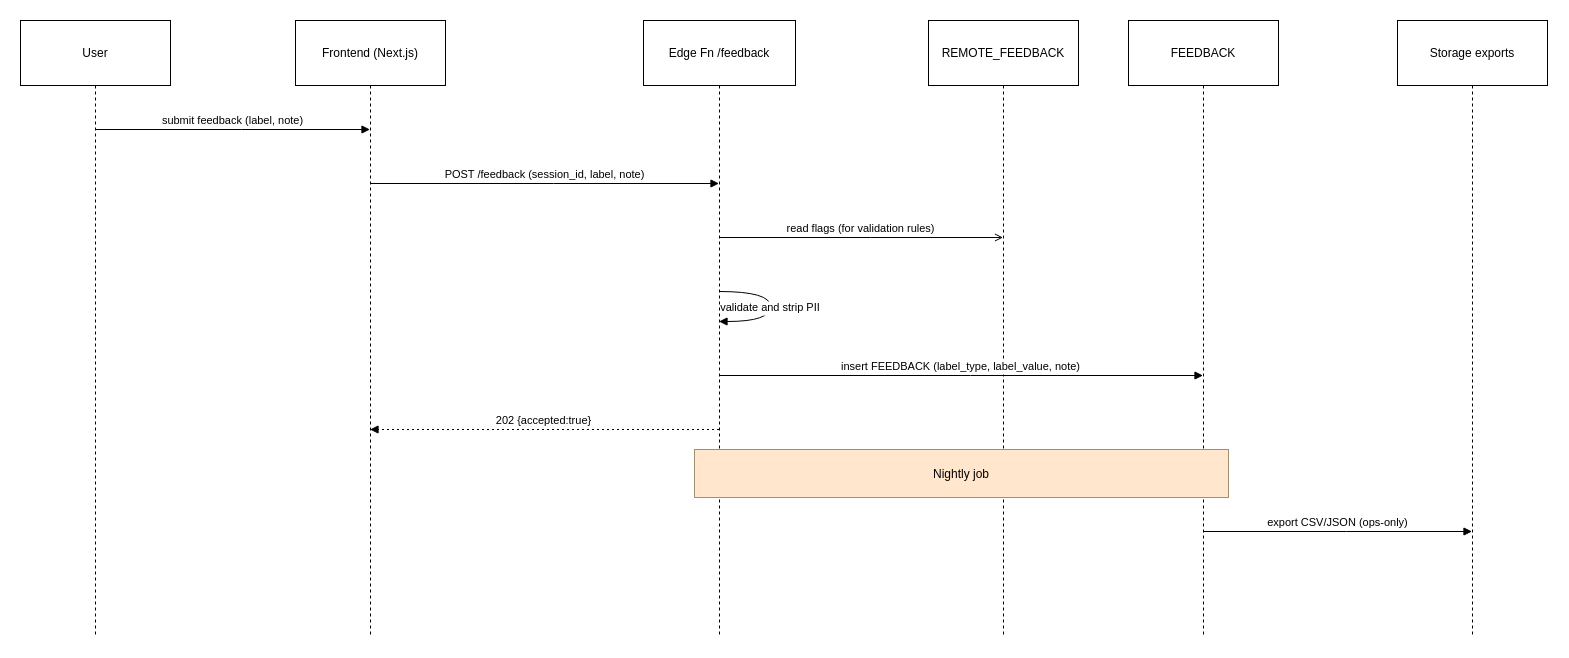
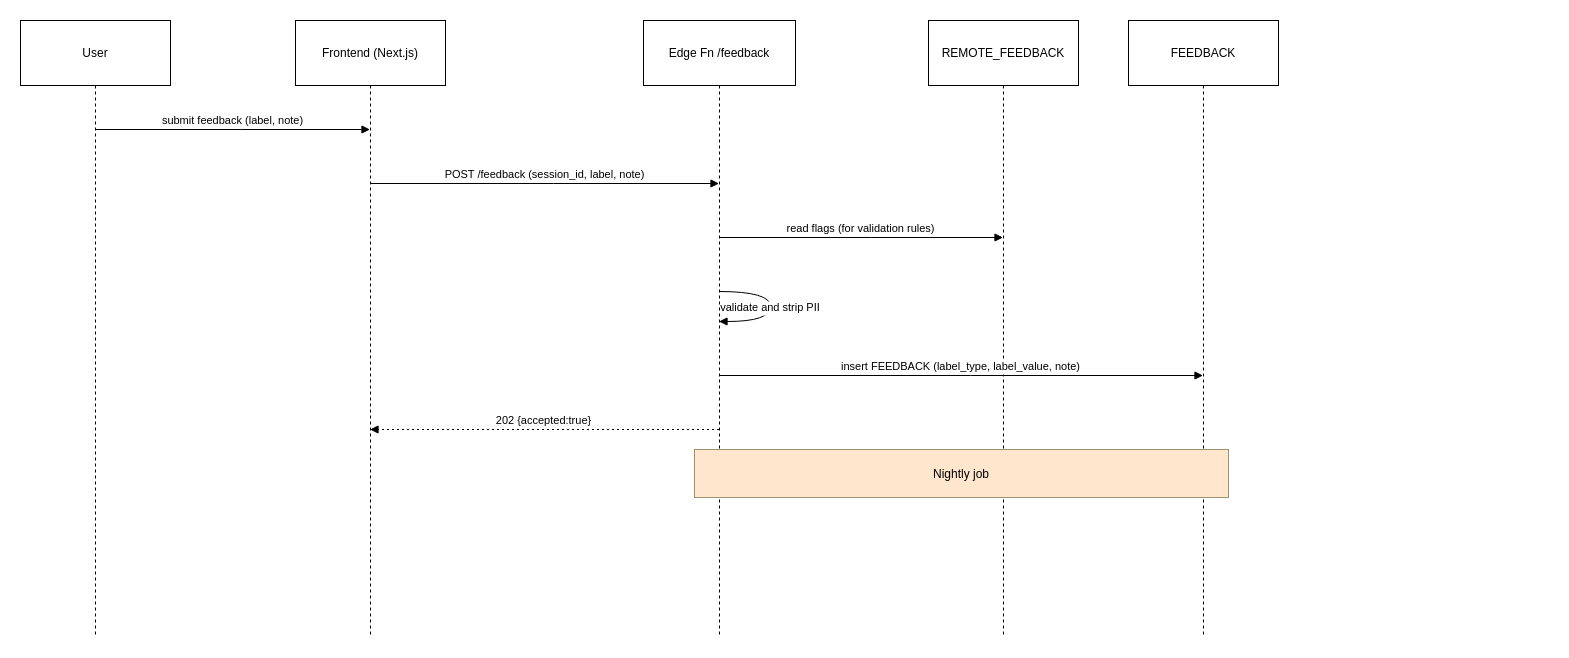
(996, 238) -> (993, 238)
(1473, 329) -> none
(1334, 532) -> none
